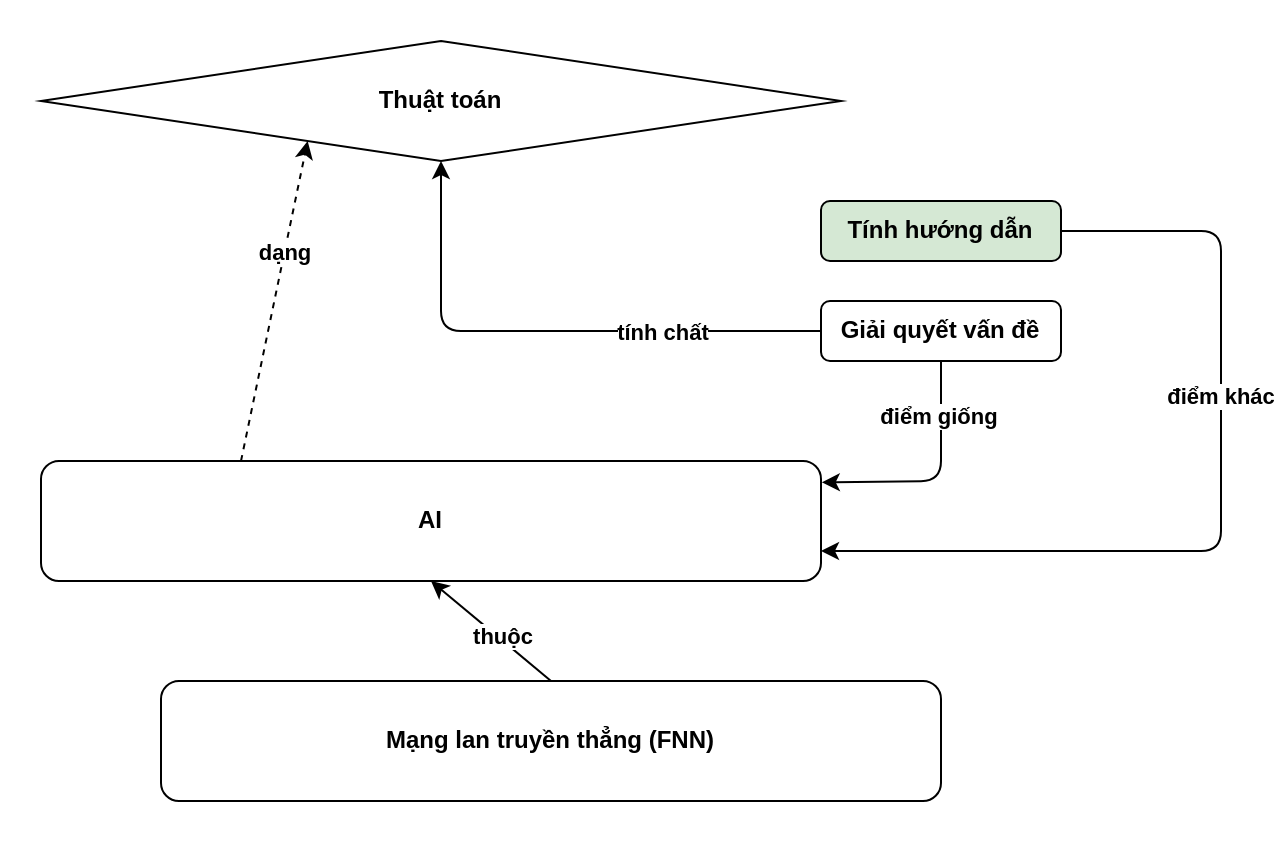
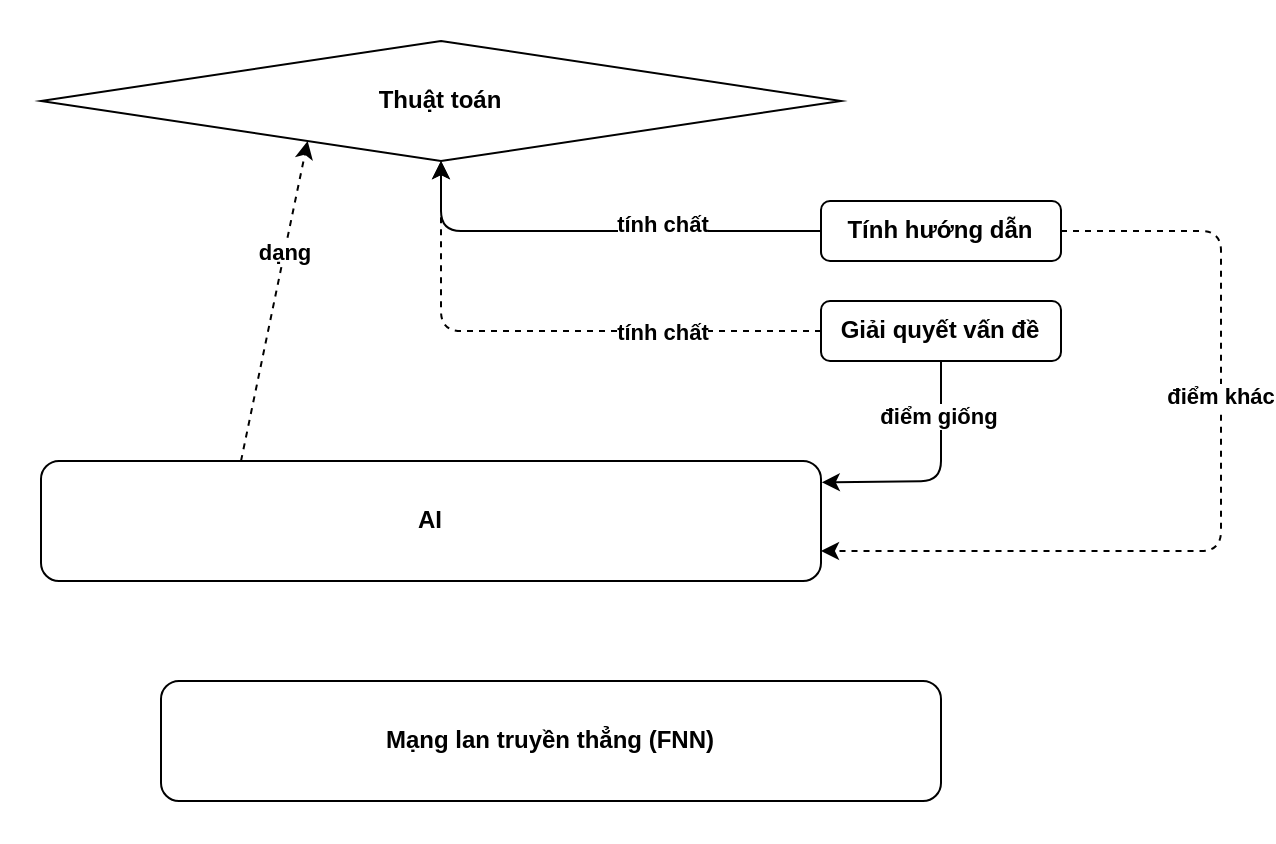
none -> (633, 231)
(941, 231) -> (941, 231)
(484, 331) -> (484, 331)
(1092, 551) -> (1092, 551)
(496, 635) -> none
